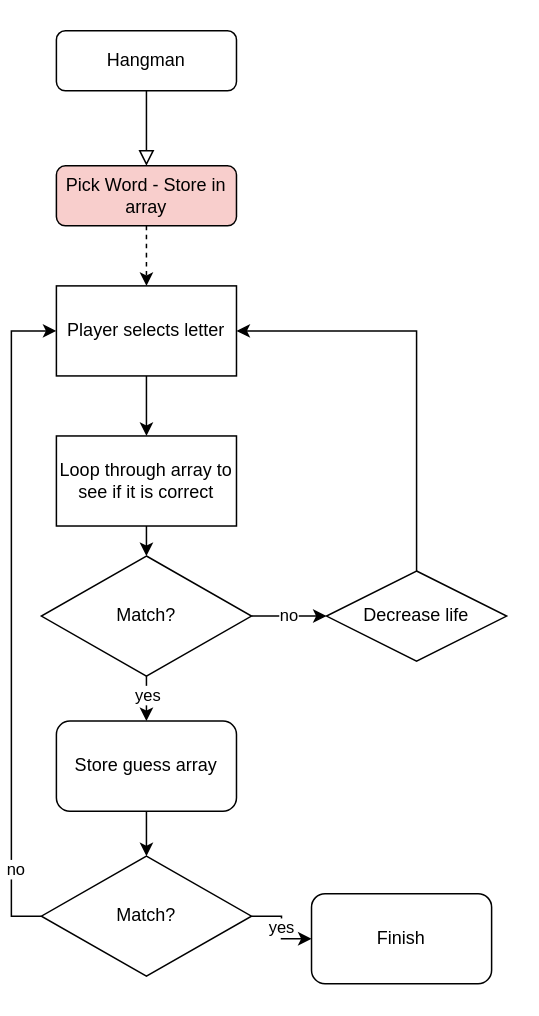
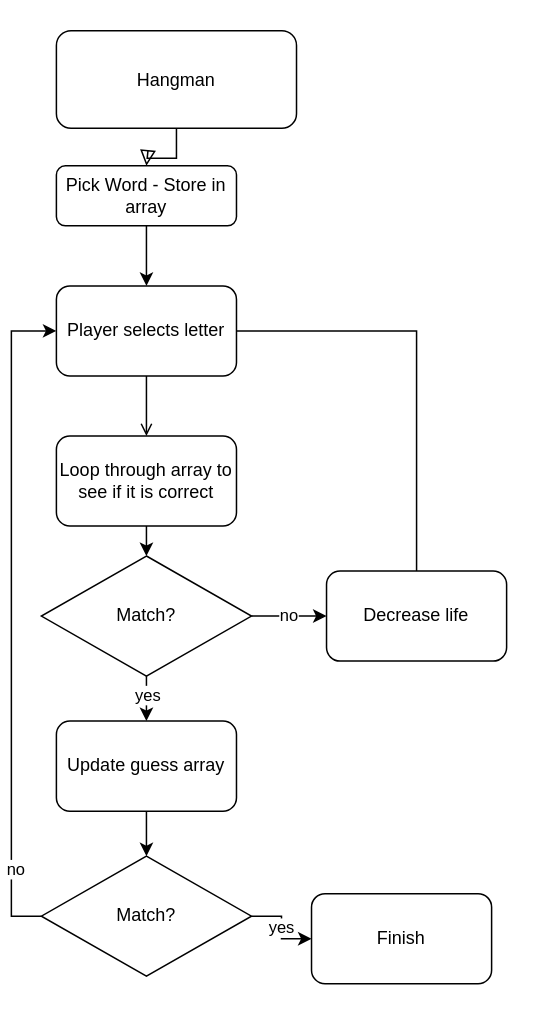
(146, 61) -> (176, 80)
(146, 196) -> (146, 196)
(146, 250) -> (146, 250)
(146, 331) -> (146, 331)
(248, 331) -> (243, 331)
(146, 424) -> (146, 427)
(146, 481) -> (146, 481)
(416, 616) -> (416, 616)
(146, 766) -> (146, 766)
